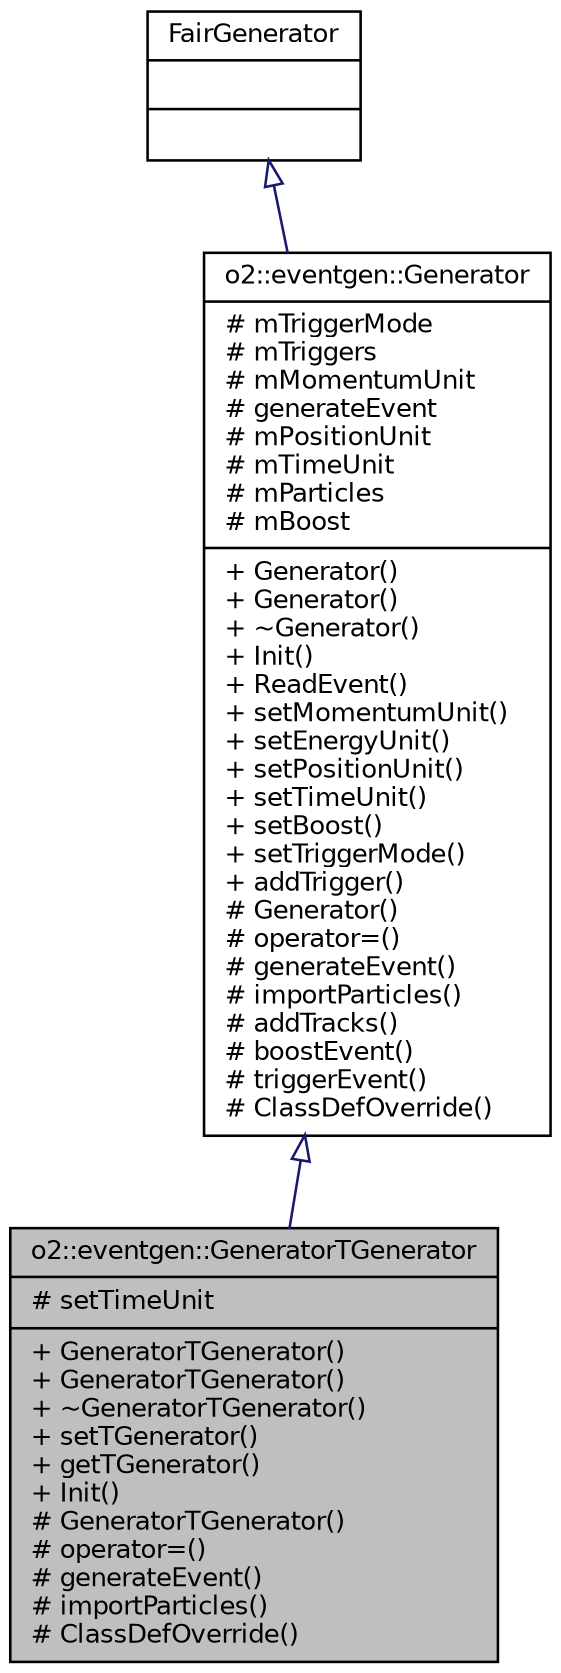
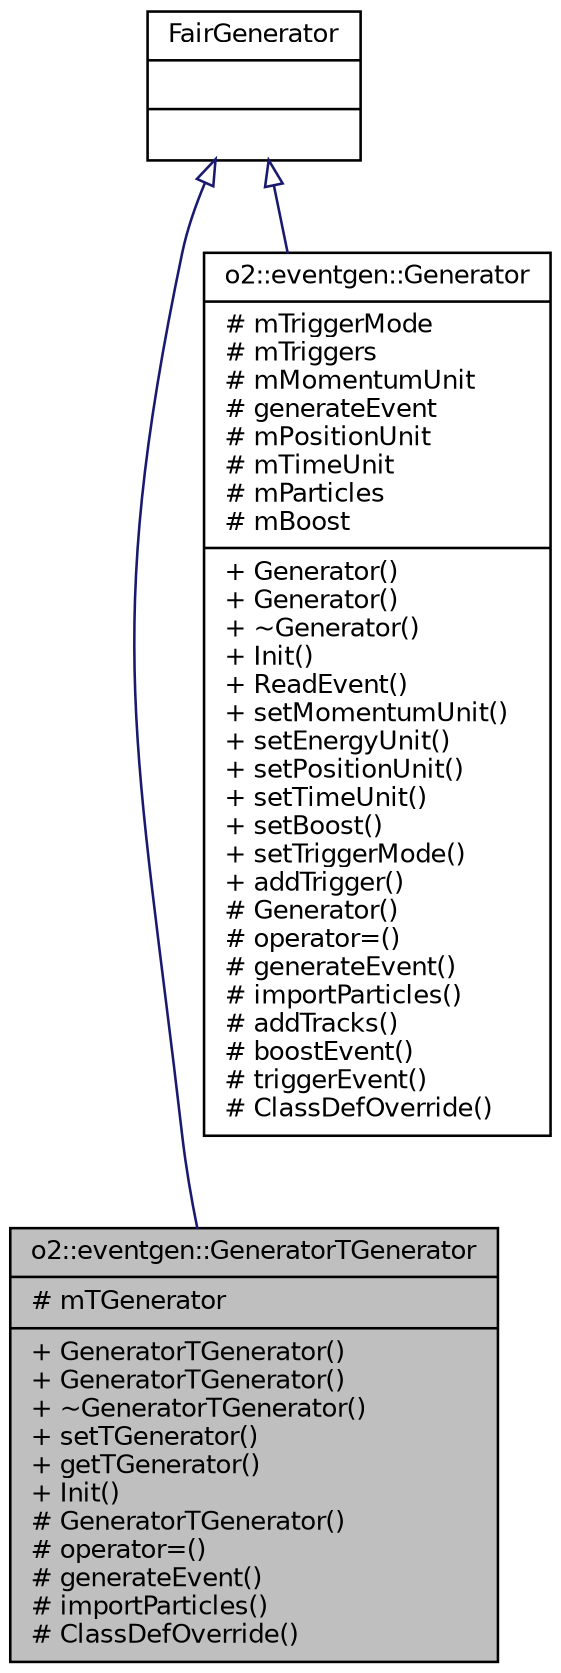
(295, 1195) -> (136, 704)
(123, 1301) -> (128, 1301)
